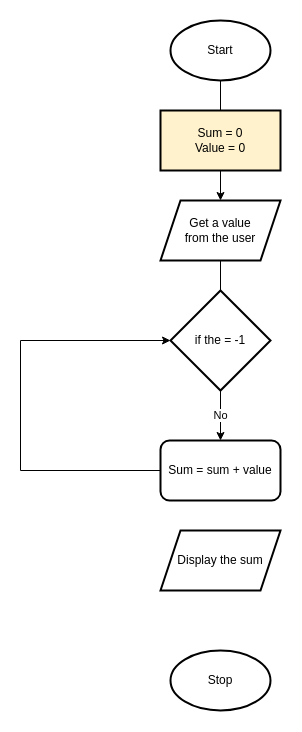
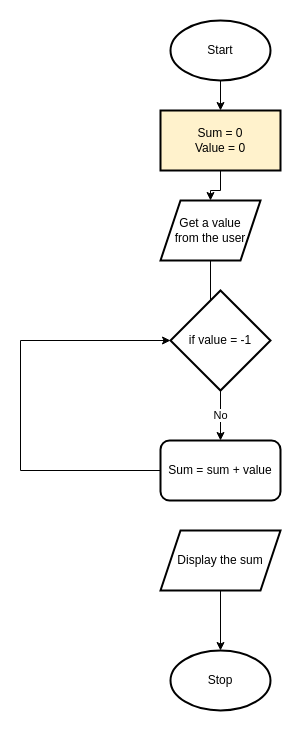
(221, 105) -> (221, 102)
(221, 231) -> (211, 231)
(221, 341) -> (221, 341)
none -> (221, 617)
